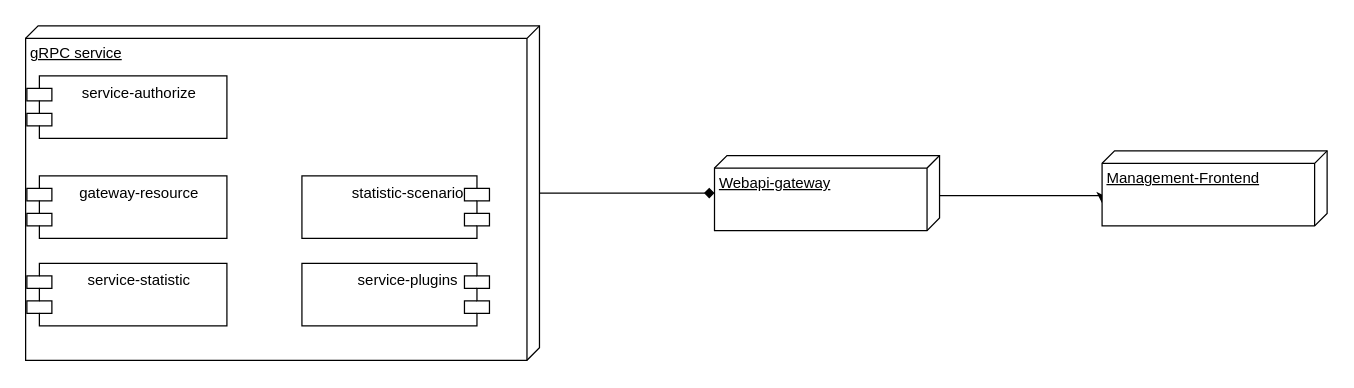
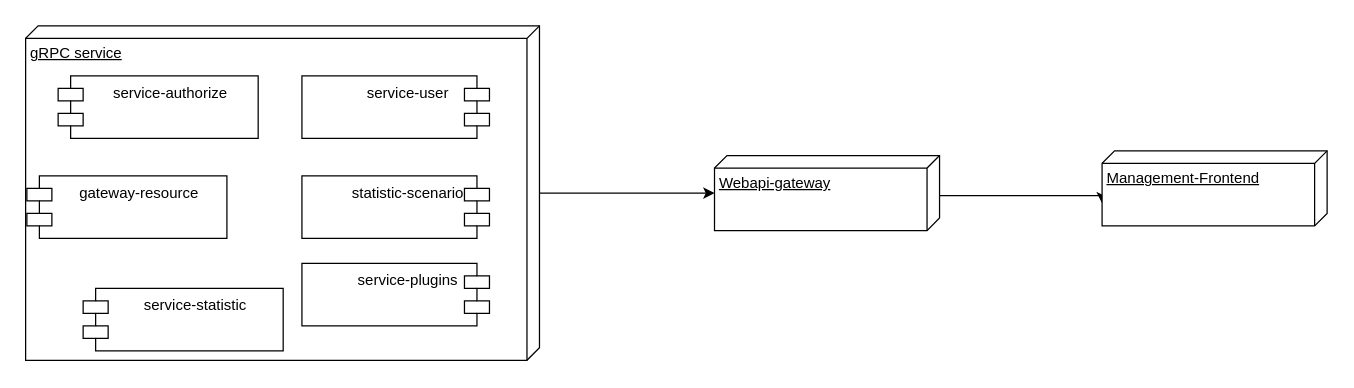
(127, 107) -> (158, 107)
none -> (396, 107)
(704, 193) -> (704, 193)
(127, 294) -> (183, 319)
